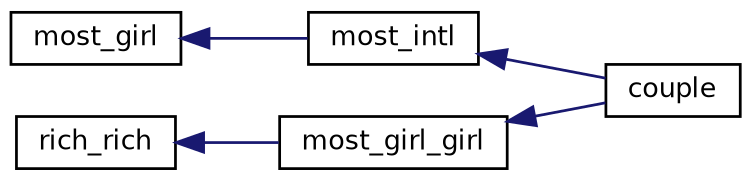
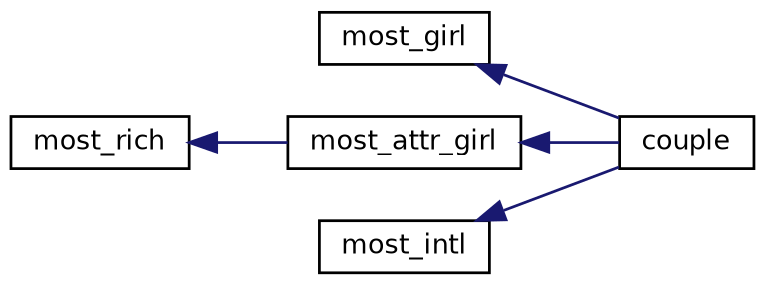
(258, 38) -> (561, 96)
(96, 143) -> (100, 143)
(393, 143) -> (404, 143)
